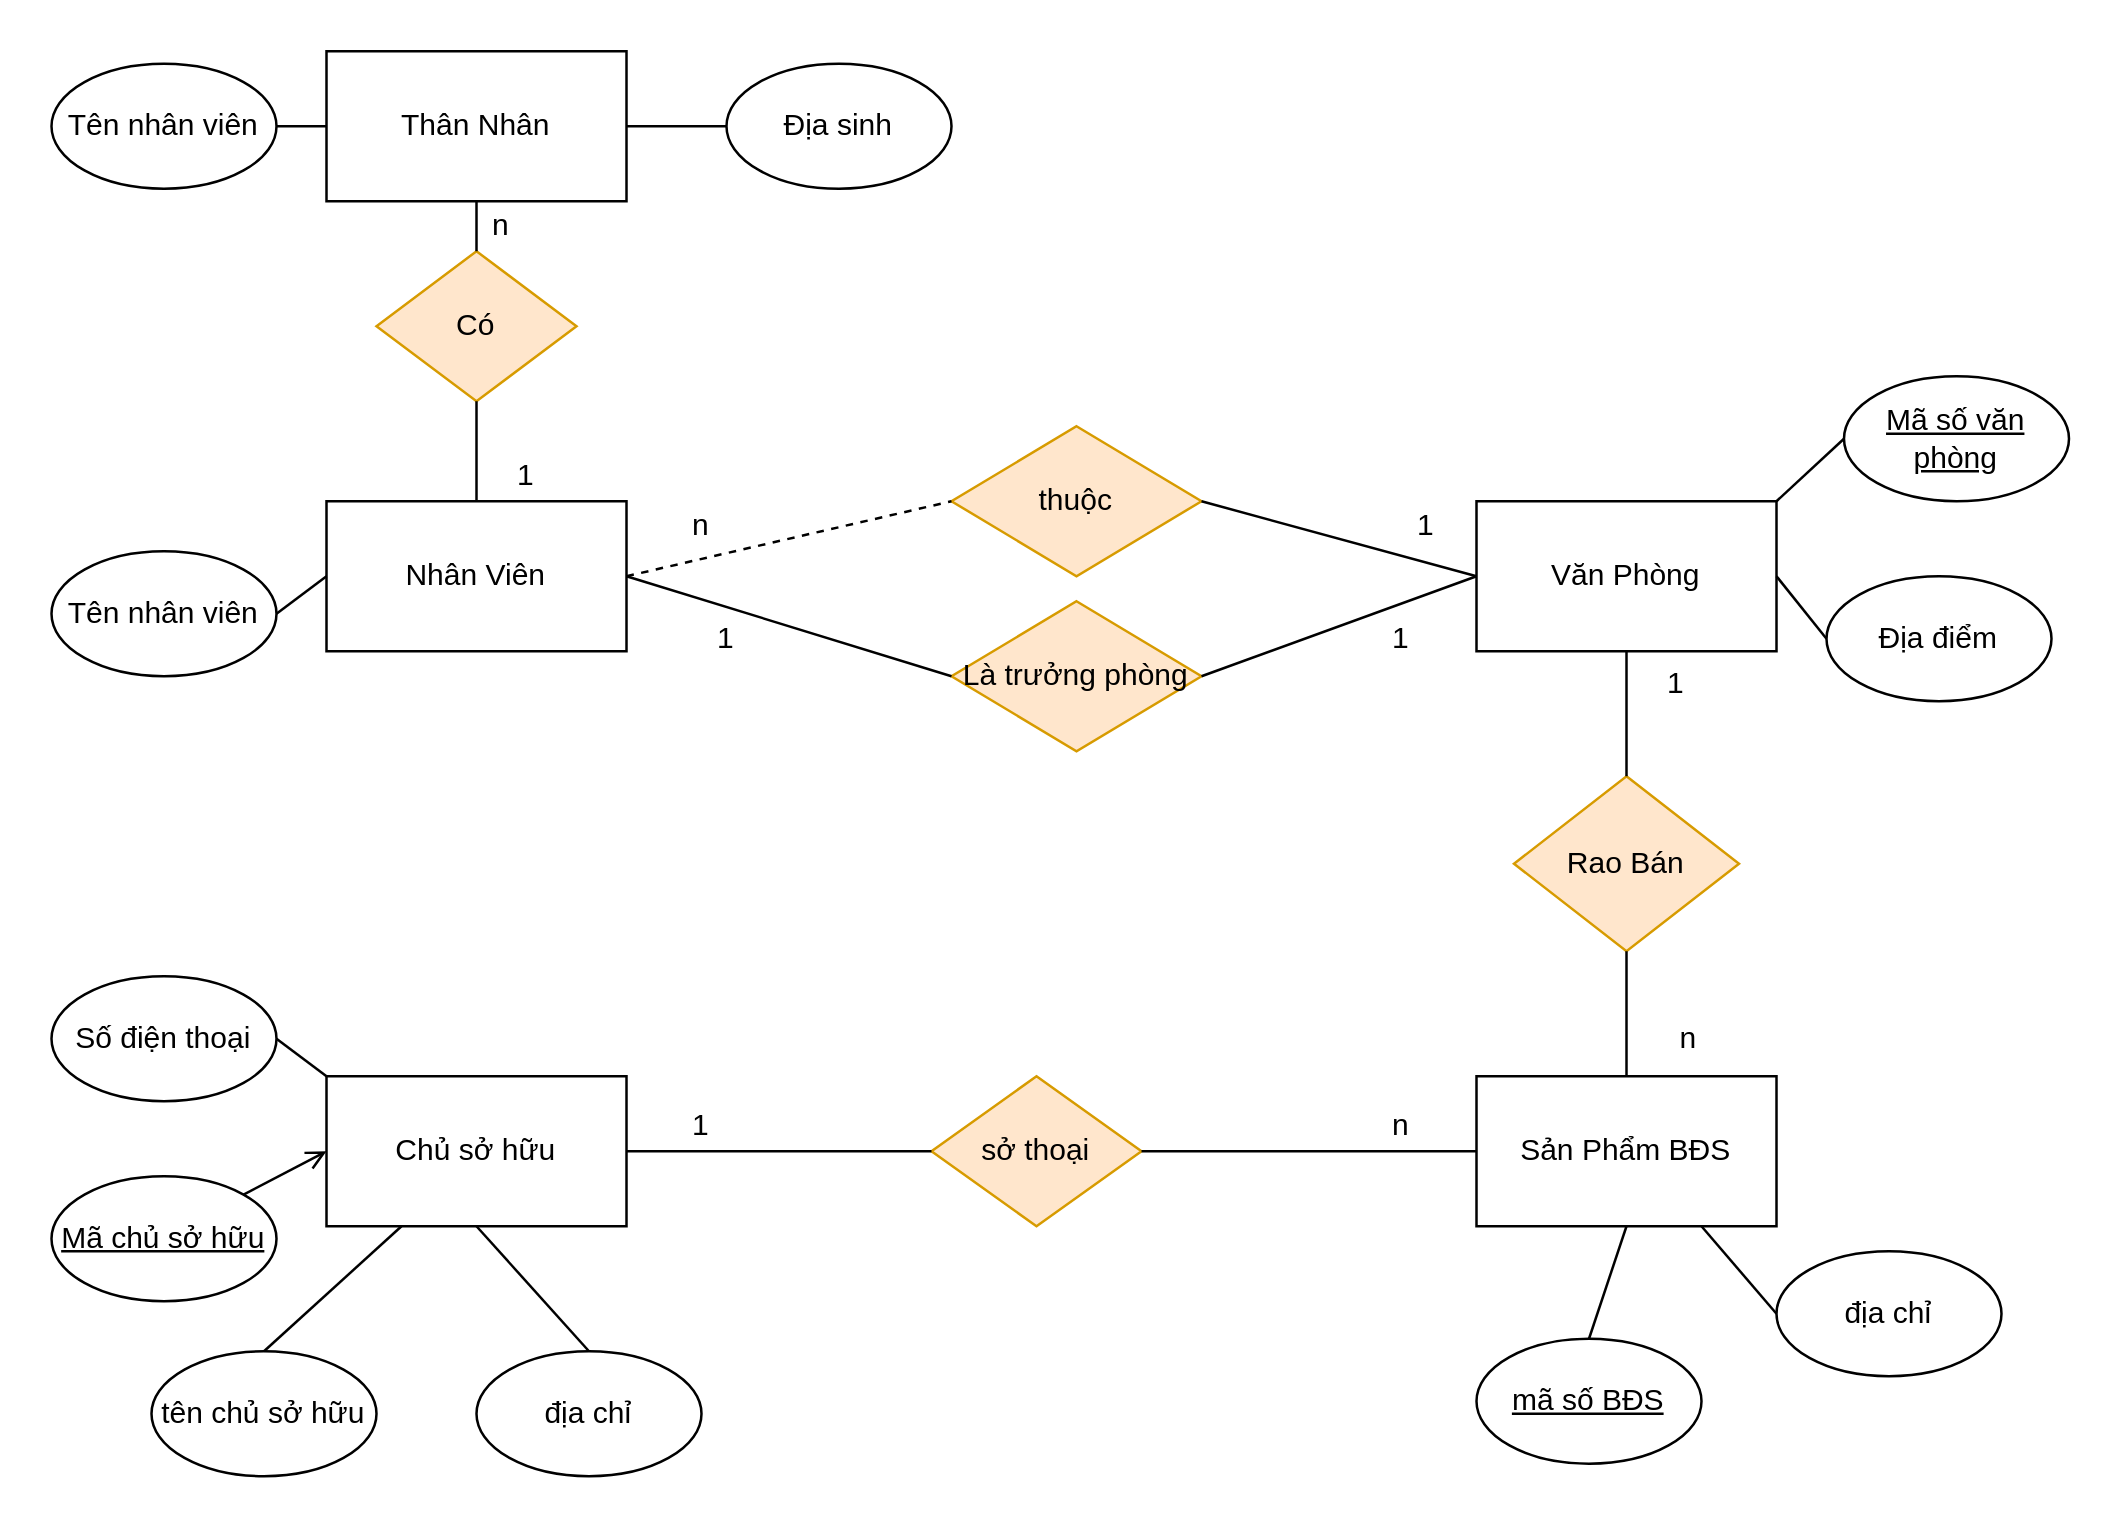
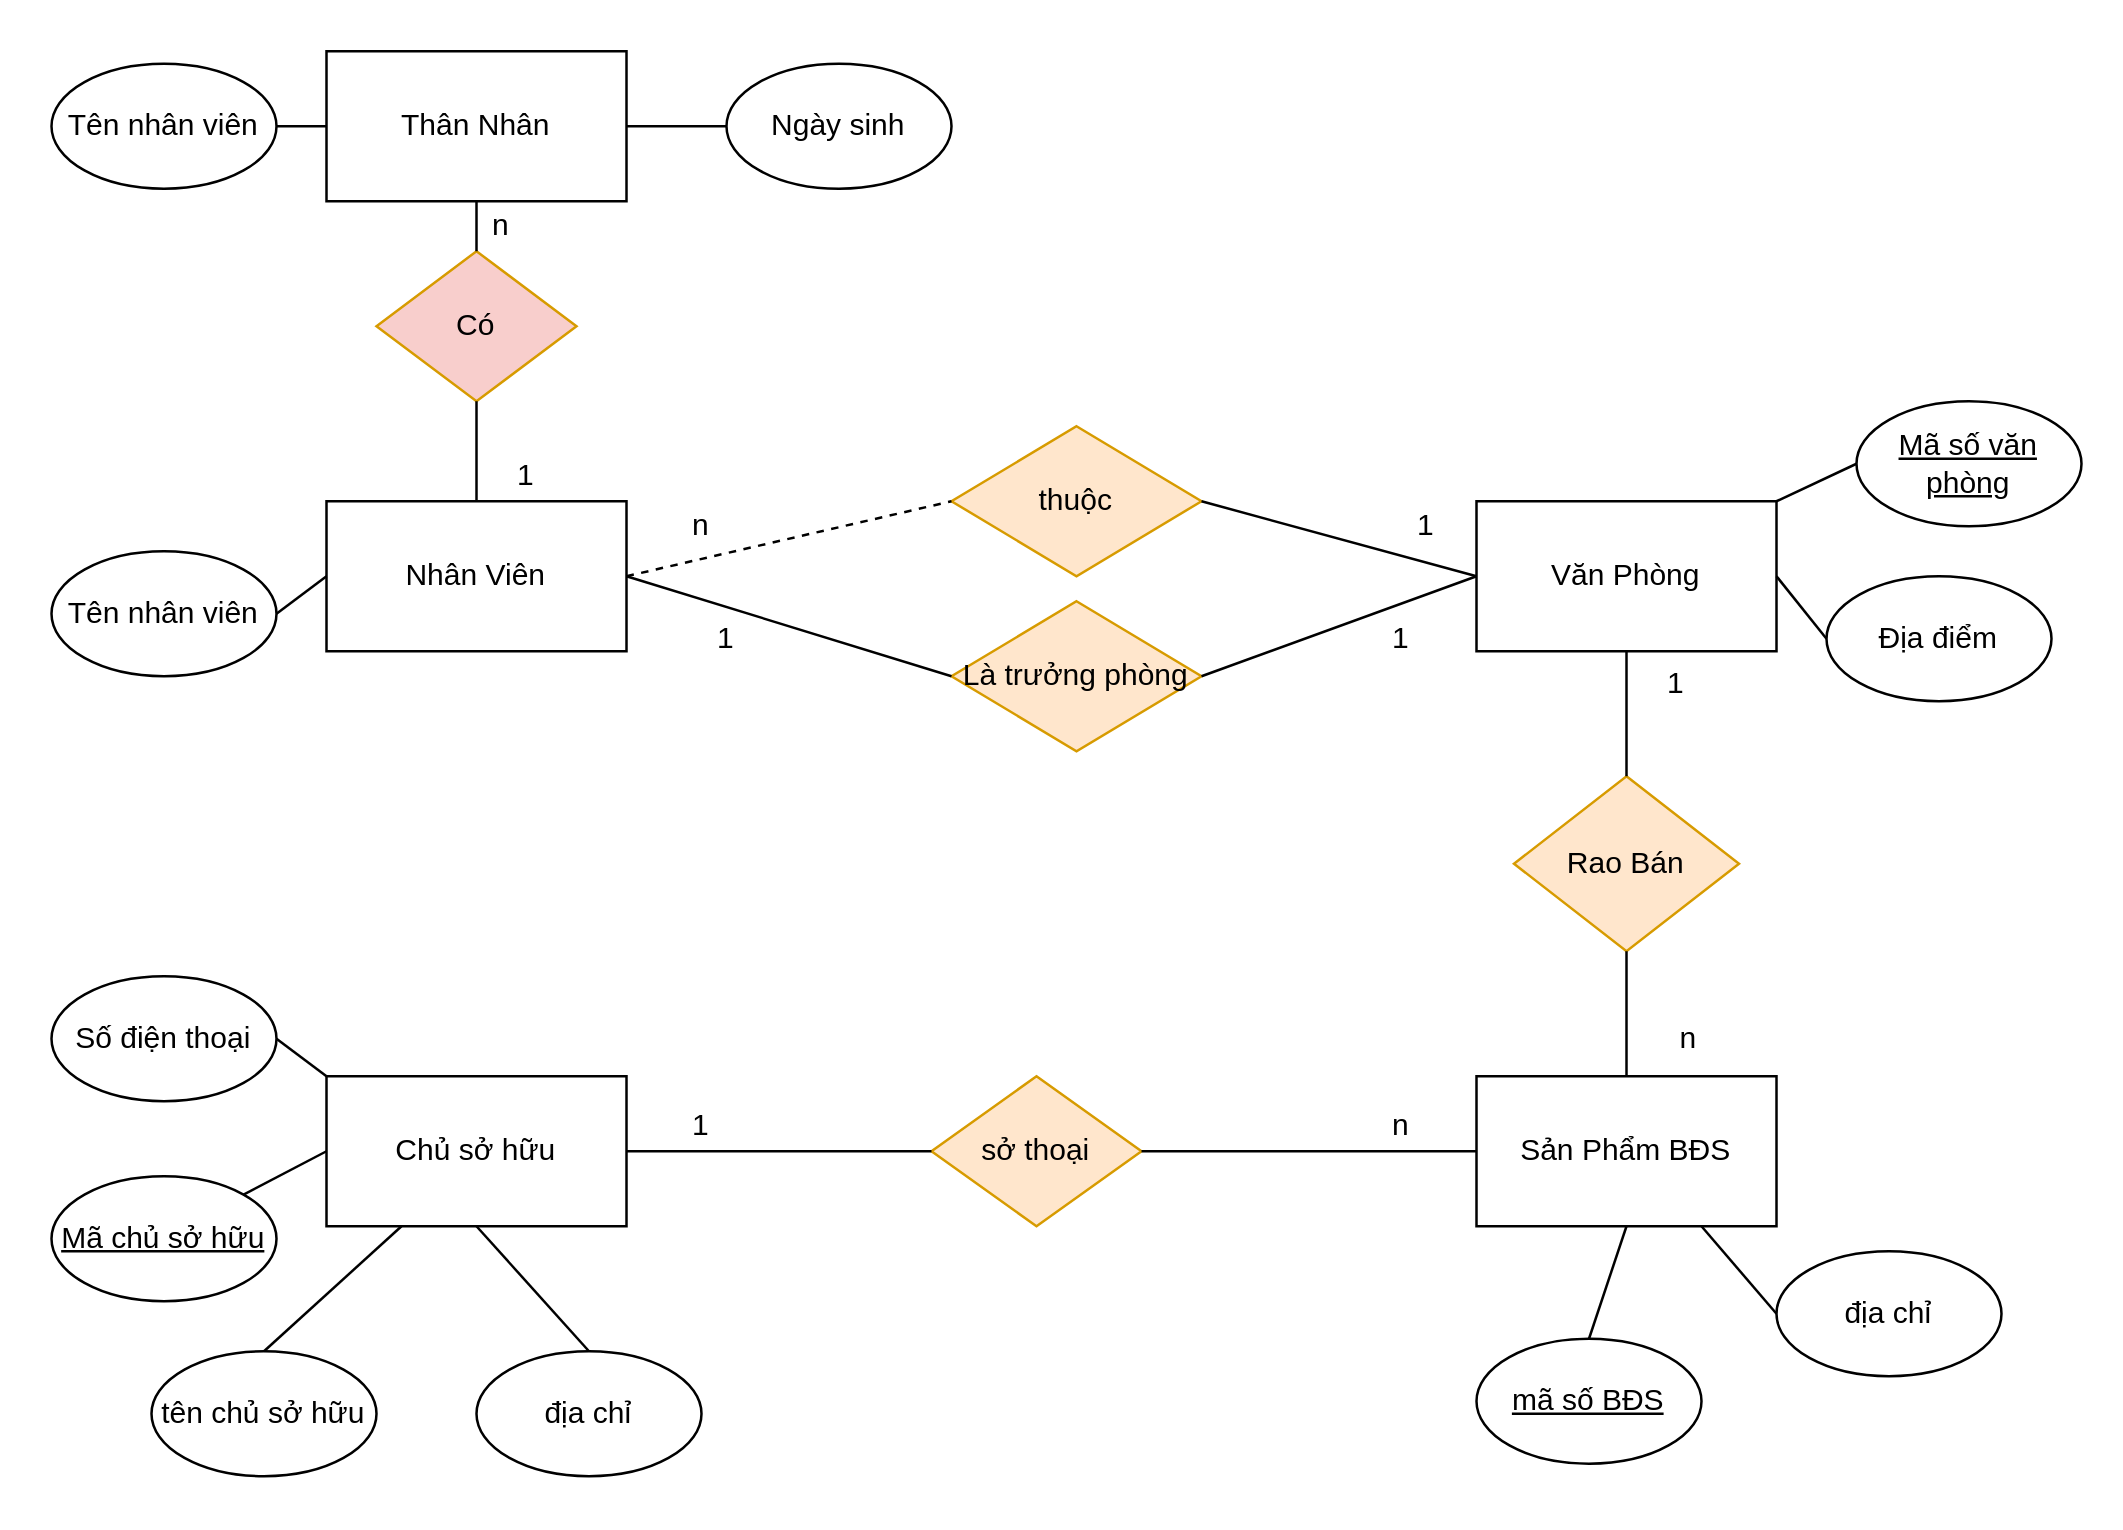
(839, 126) -> (839, 126)
(476, 326) -> (476, 326)
(1956, 439) -> (1969, 464)
(318, 1156) -> (320, 1155)
